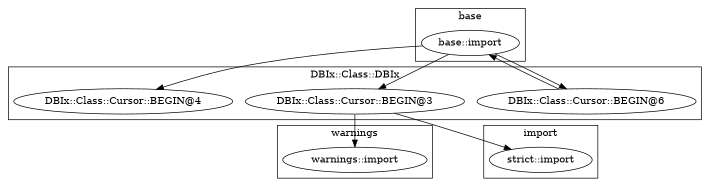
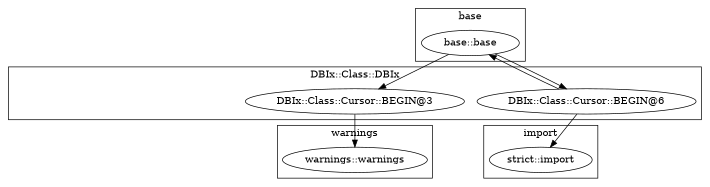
(470, 43) -> (470, 43)
(123, 101) -> none
(449, 130) -> (564, 130)
(355, 160) -> (355, 160)
